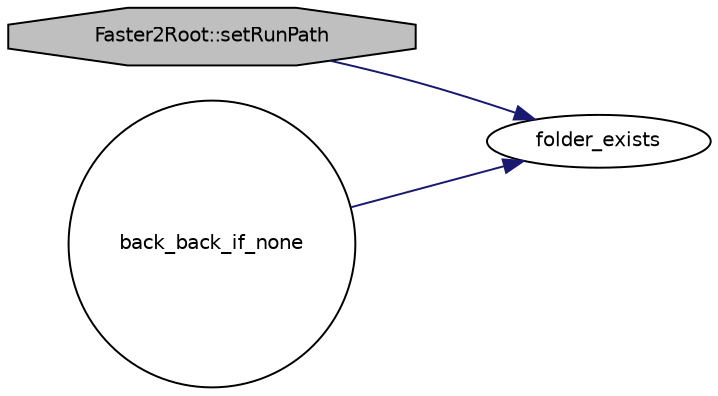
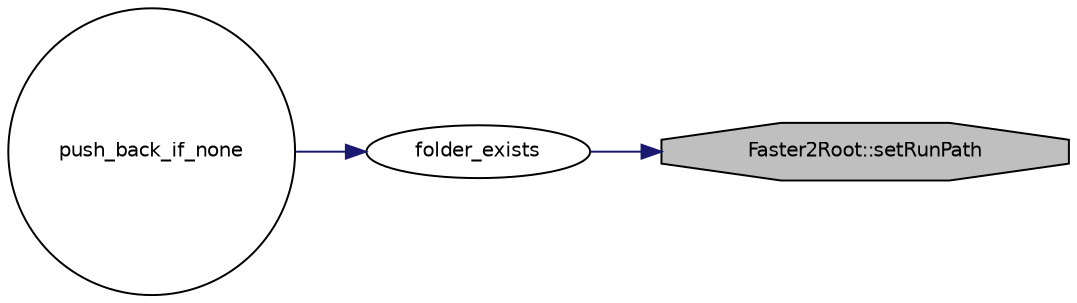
(423, 84) -> (616, 152)
(212, 244) -> (152, 152)
